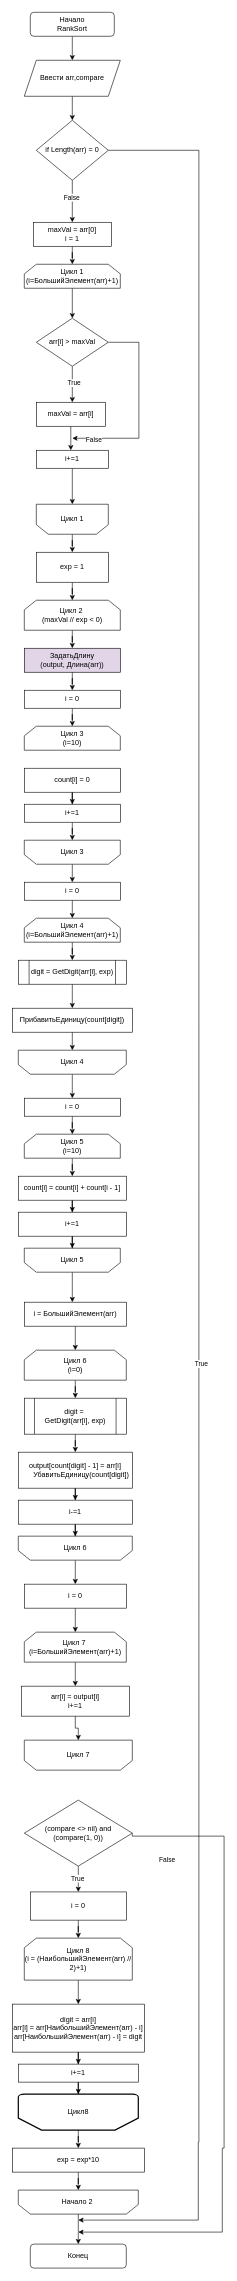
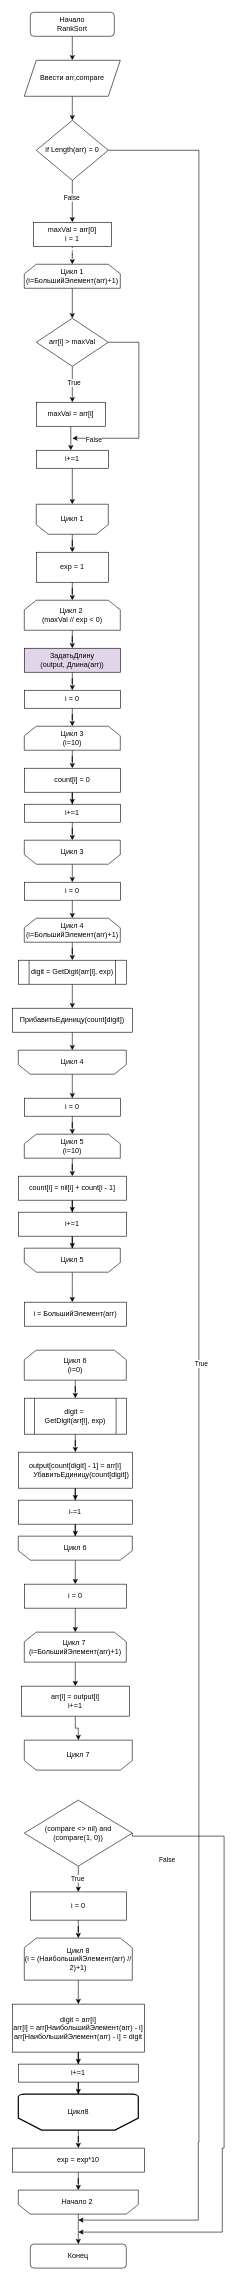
(72, 257) -> (72, 257)
none -> (72, 759)
(72, 1188) -> (72, 1188)
(75, 1344) -> none
